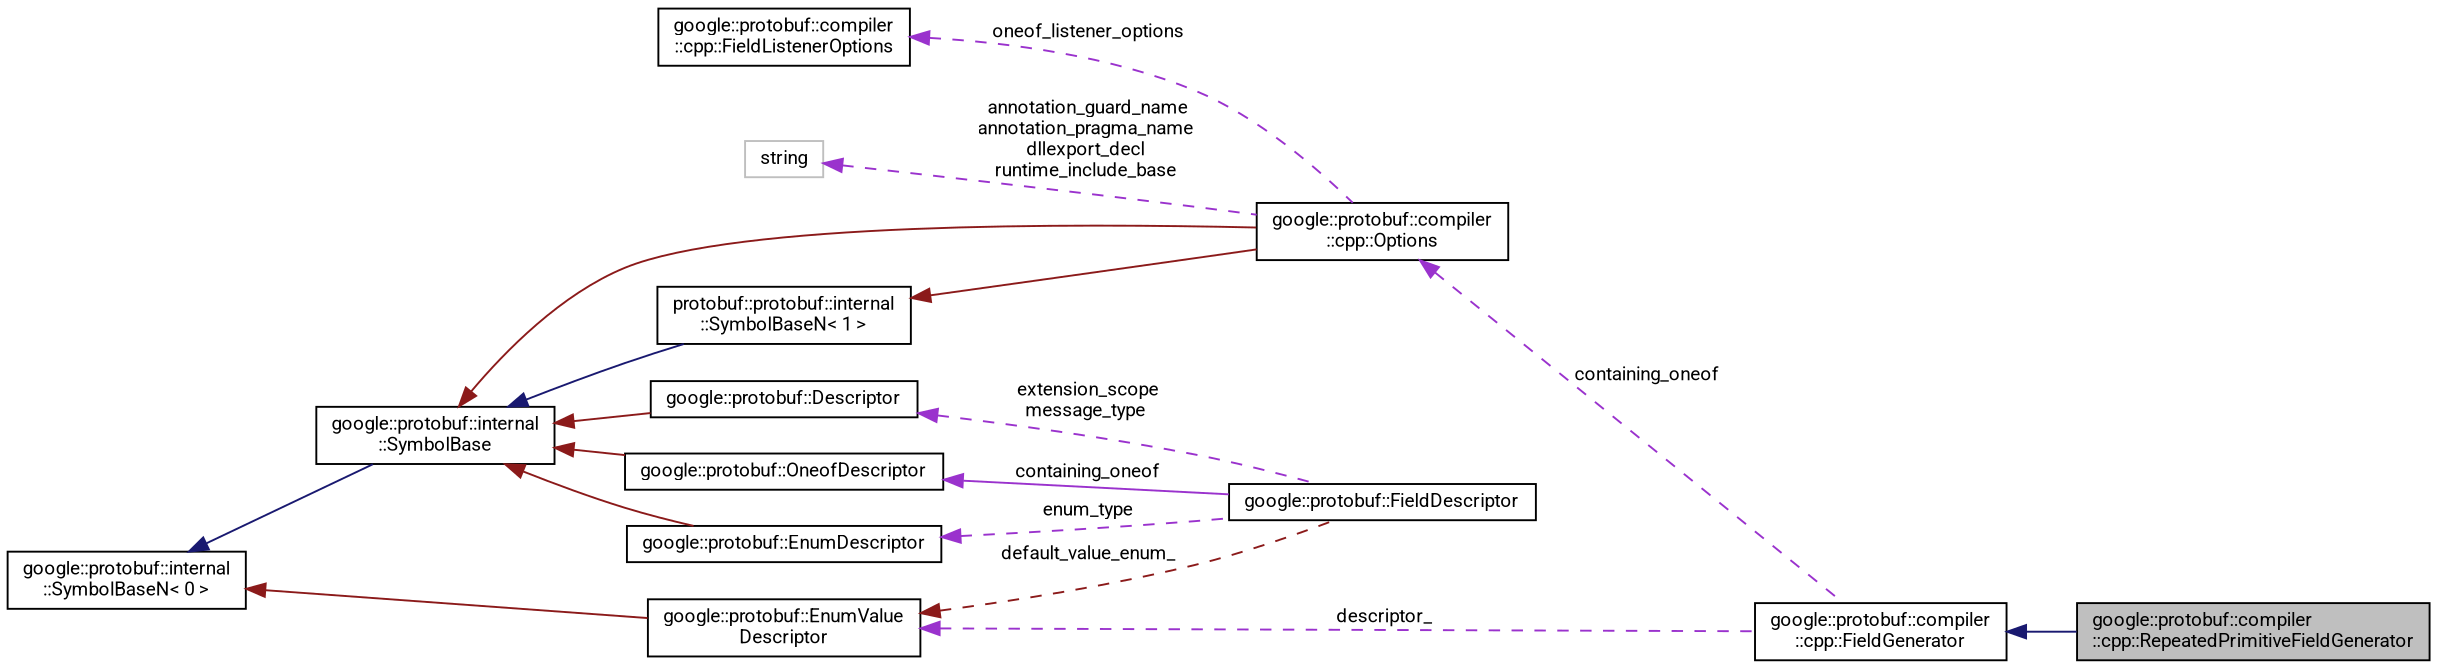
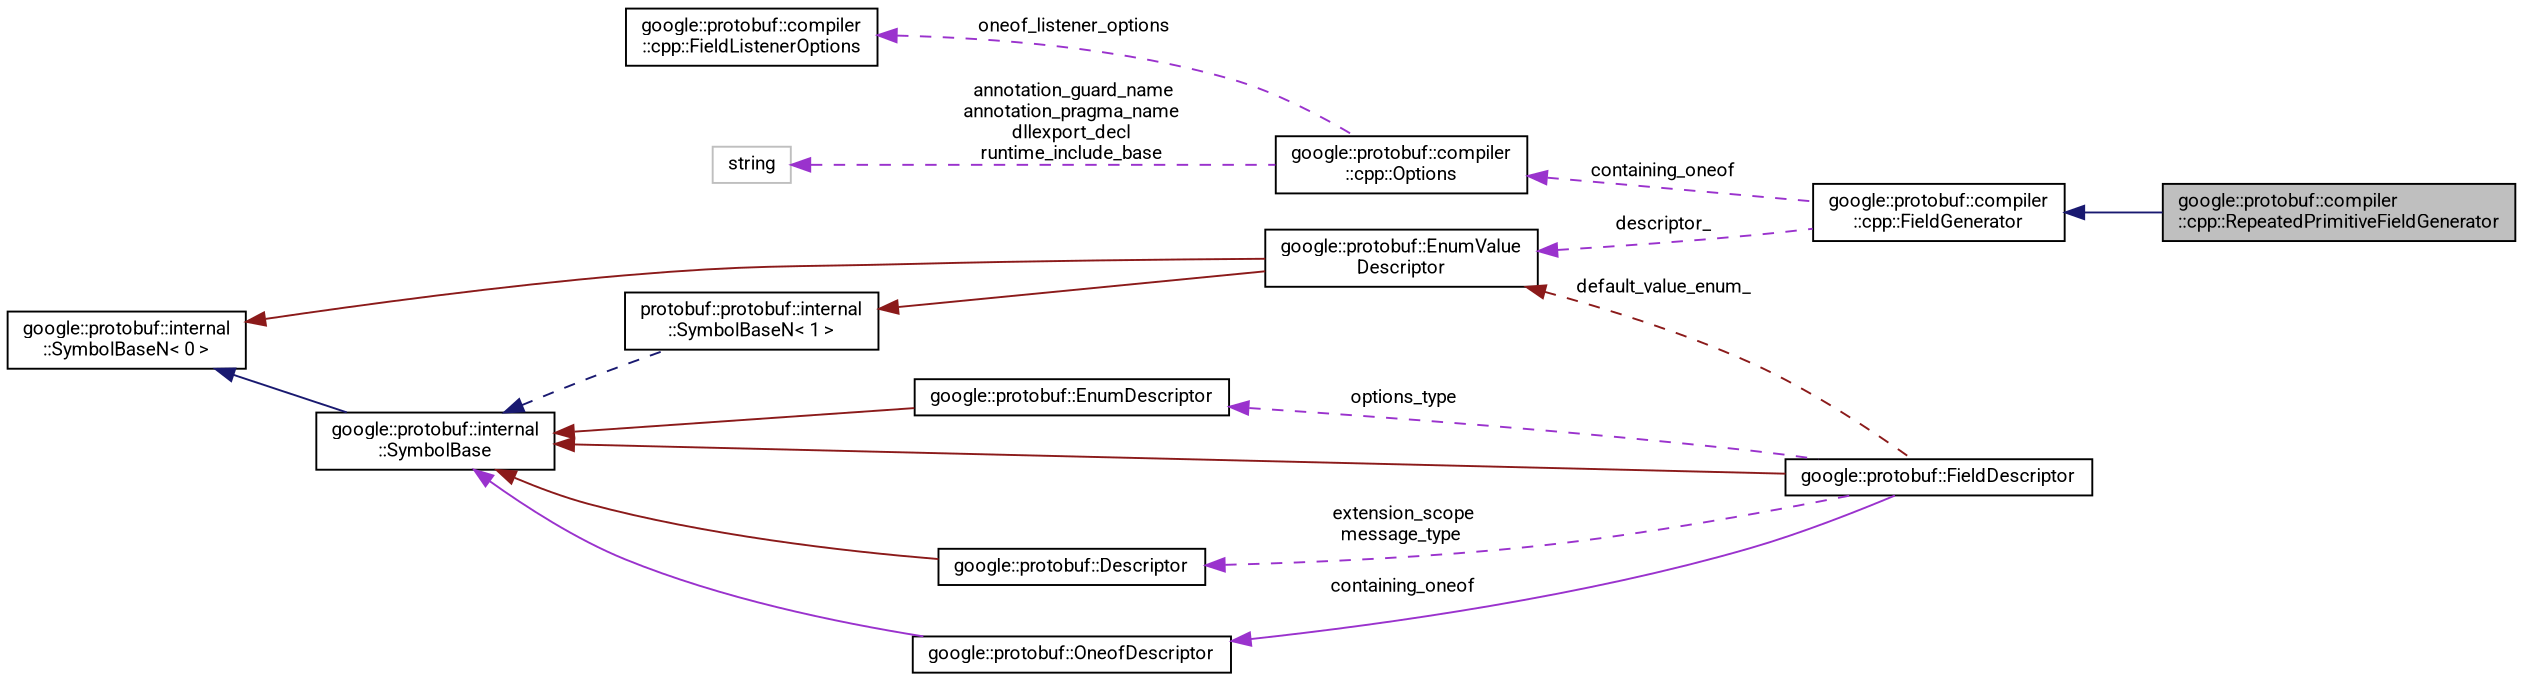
(839, 233) -> (1180, 459)
(1093, 272) -> (1082, 289)
(604, 370) -> (594, 376)
(599, 452) -> (697, 585)
(1086, 511) -> (1402, 398)
